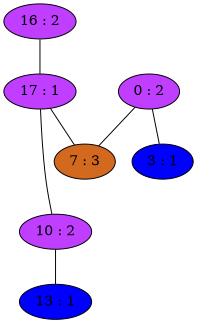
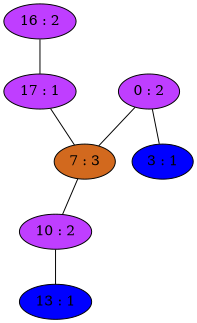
(44, 162) -> (70, 196)
